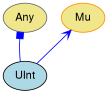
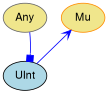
(20, 51) -> (30, 43)
